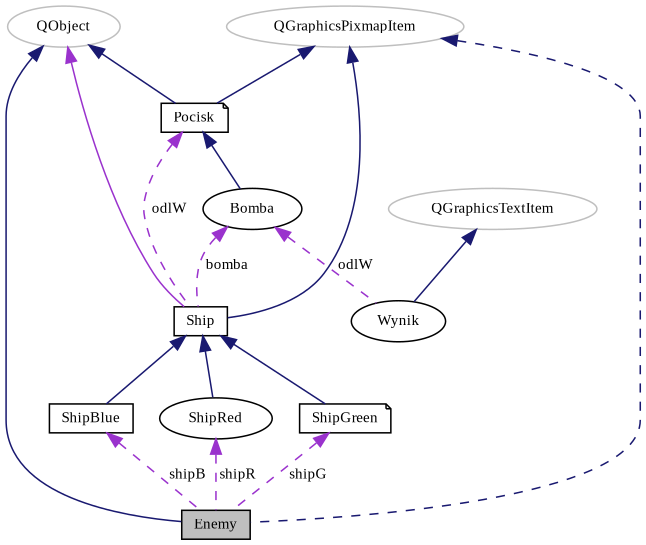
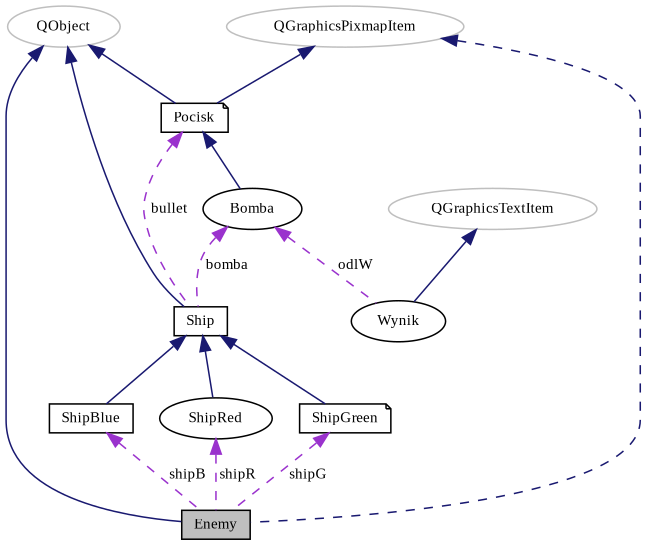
(112, 192) -> (112, 192)
(168, 209) -> (168, 209)
(348, 225) -> none
